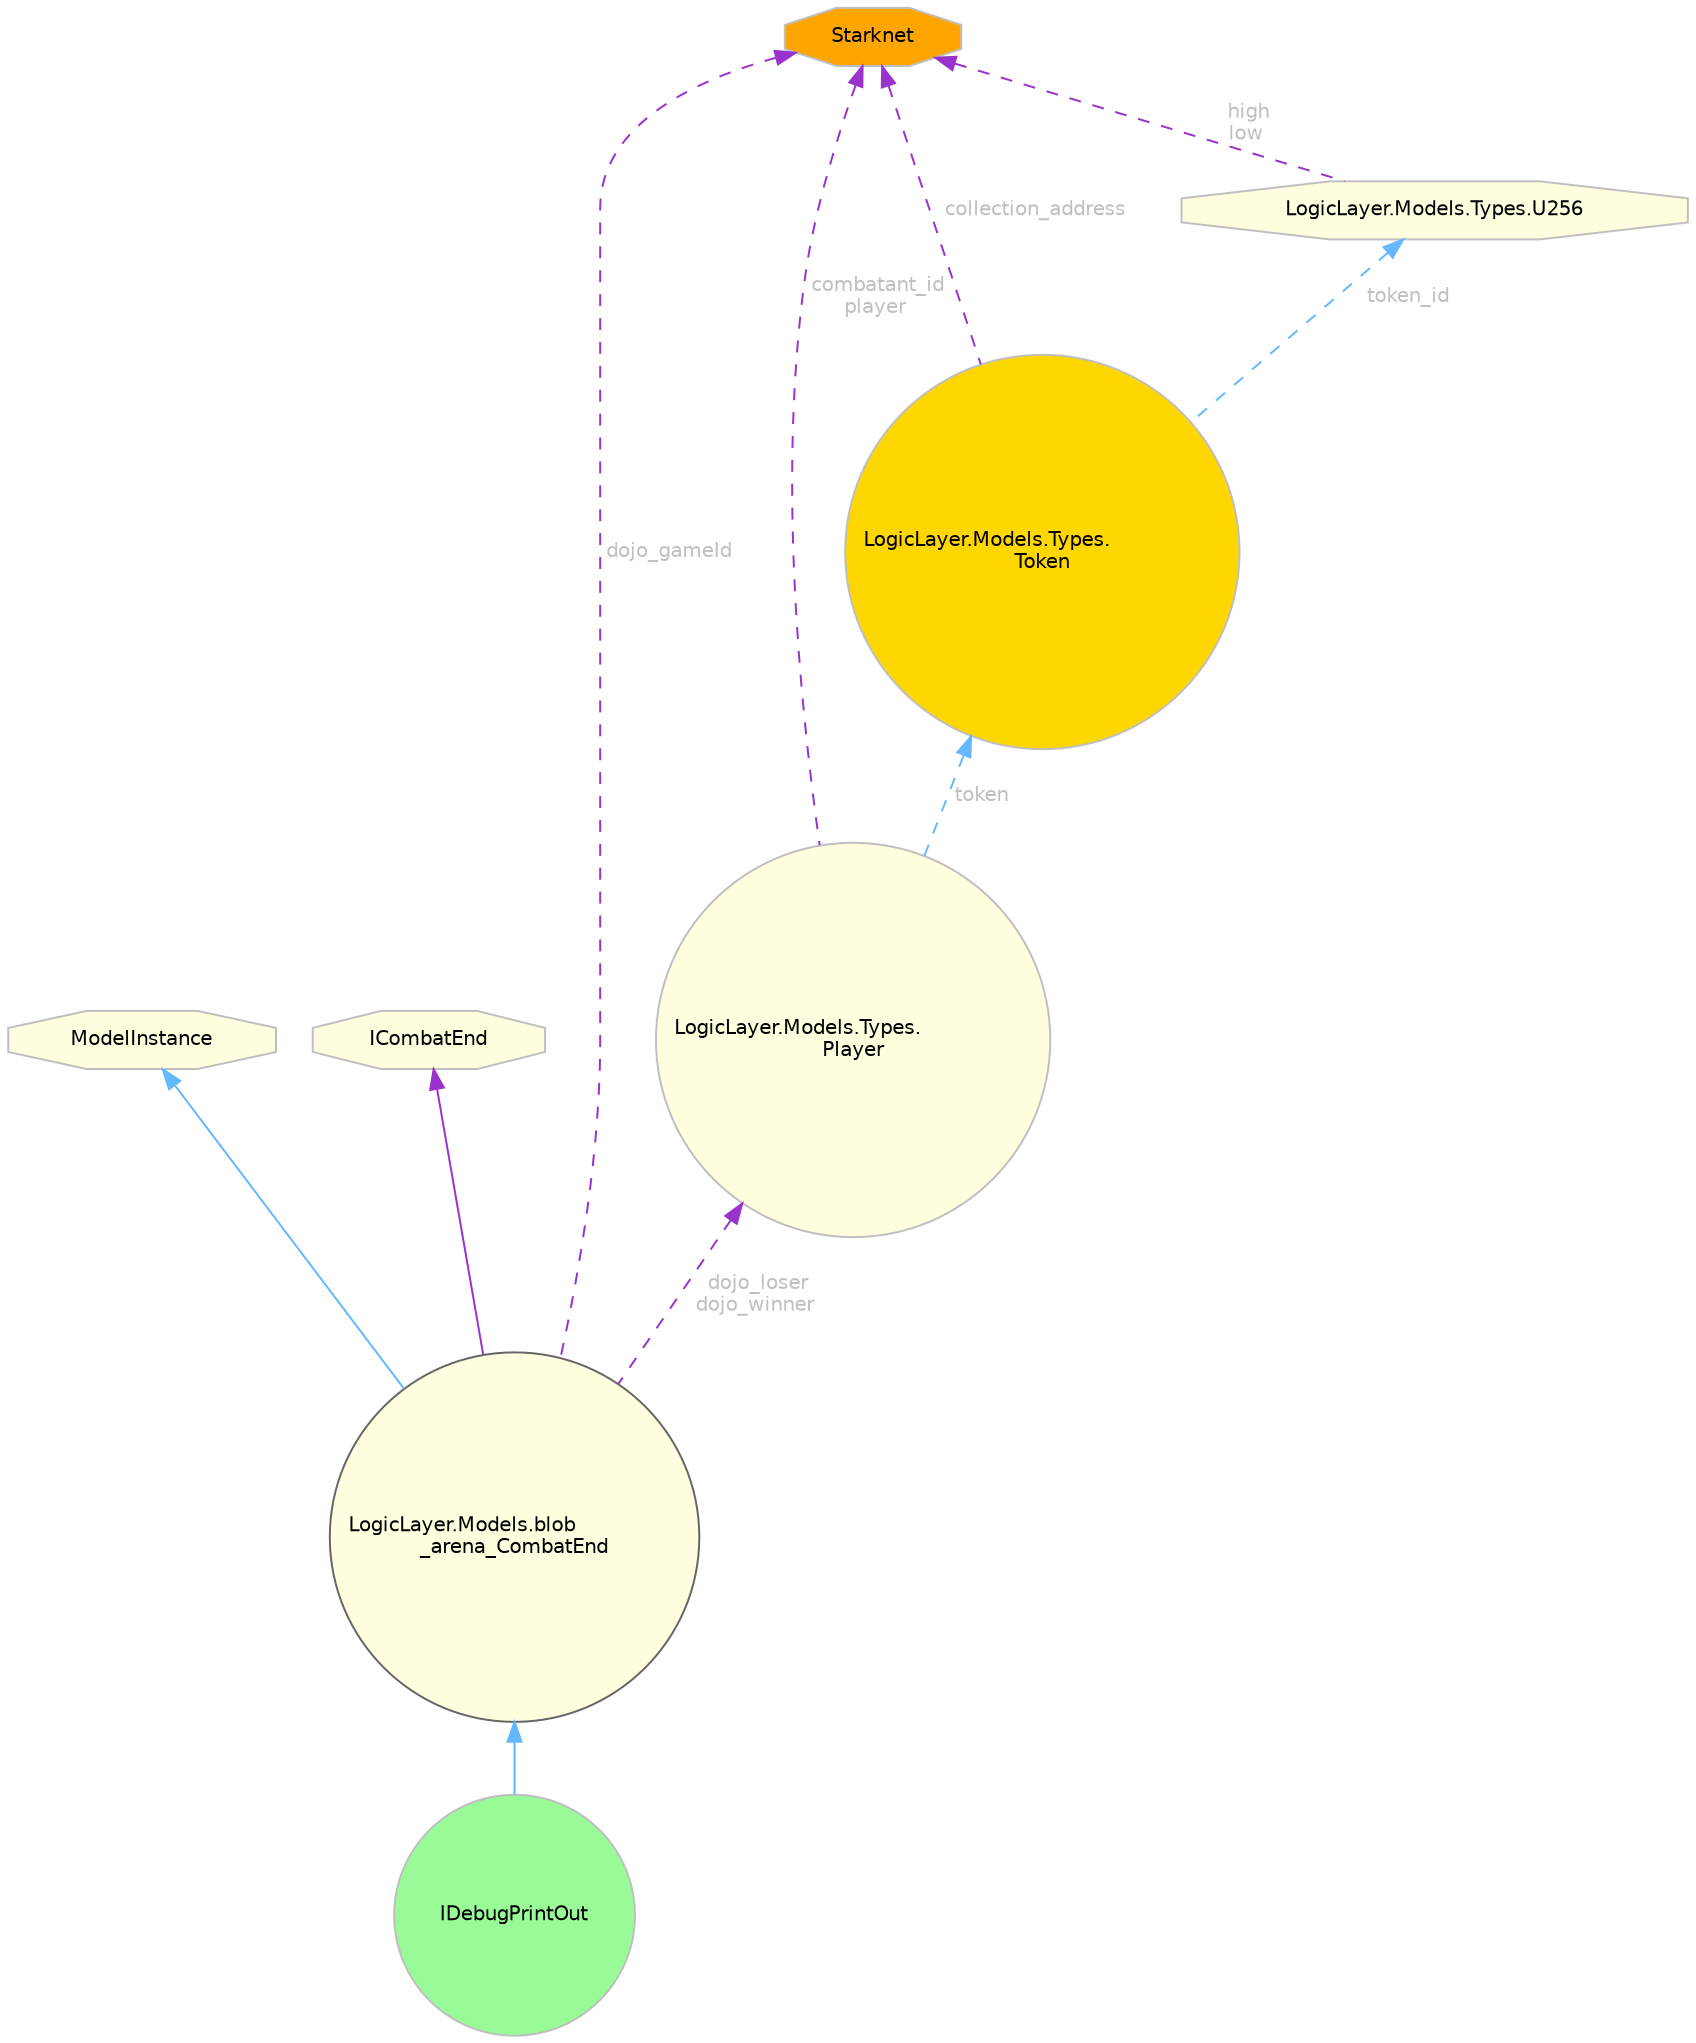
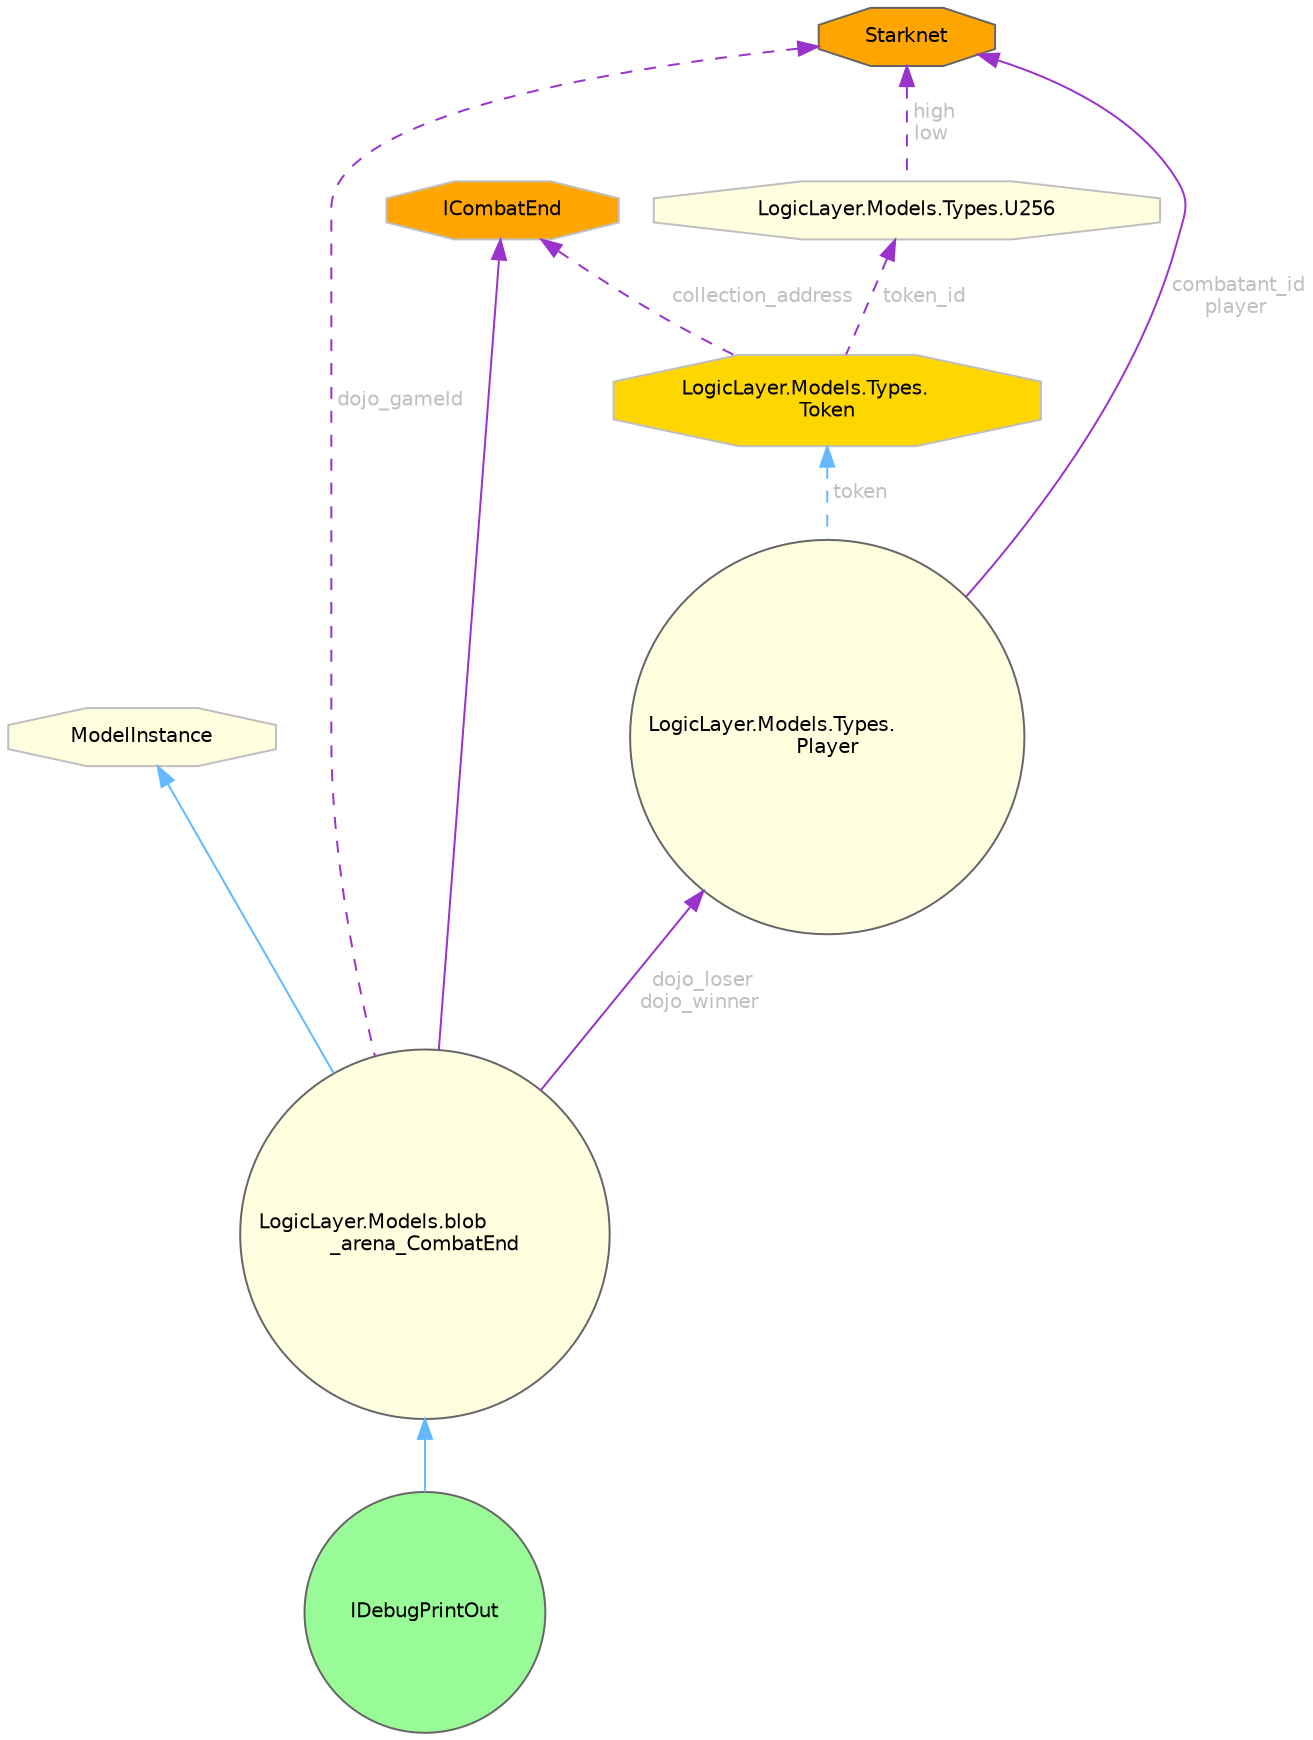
(873, 37) -> (907, 37)
(935, 225) -> (645, 307)
(1290, 337) -> (867, 306)
(793, 462) -> (1156, 304)
(1042, 552) -> (827, 401)
(429, 1040) -> (503, 210)
(853, 1040) -> (827, 737)
(675, 1302) -> (616, 998)
(515, 1915) -> (425, 1612)
